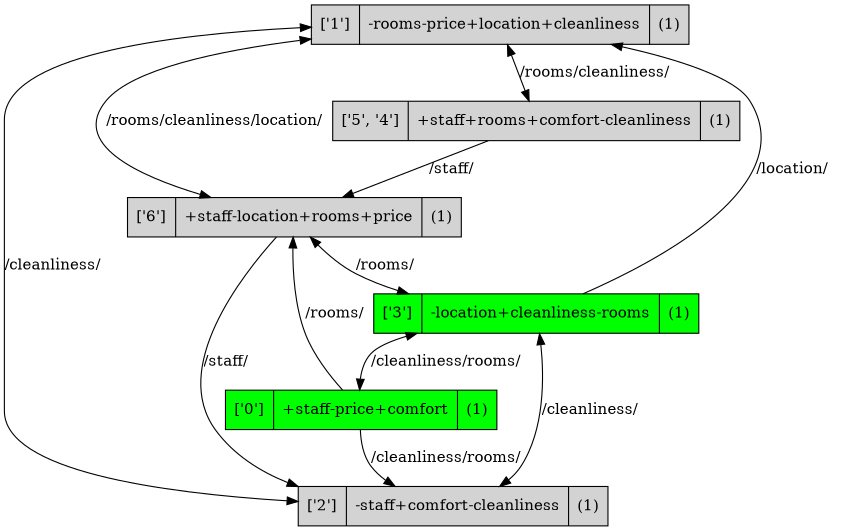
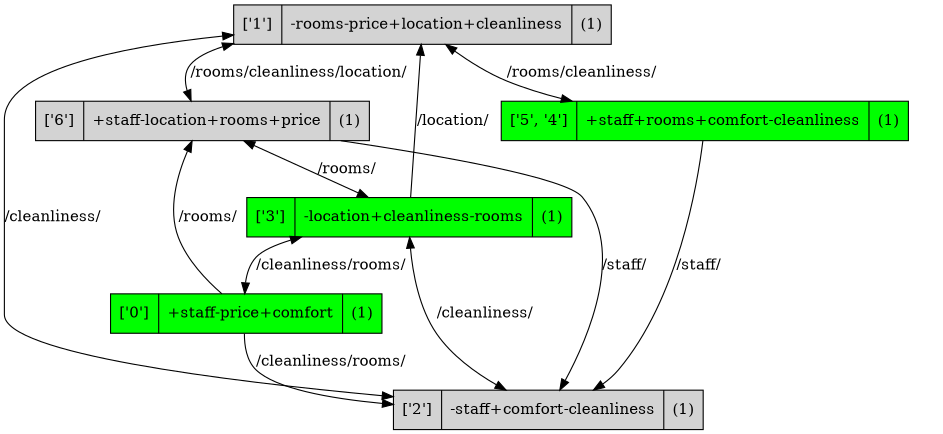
(536, 121) -> (705, 121)
(420, 167) -> (672, 271)
